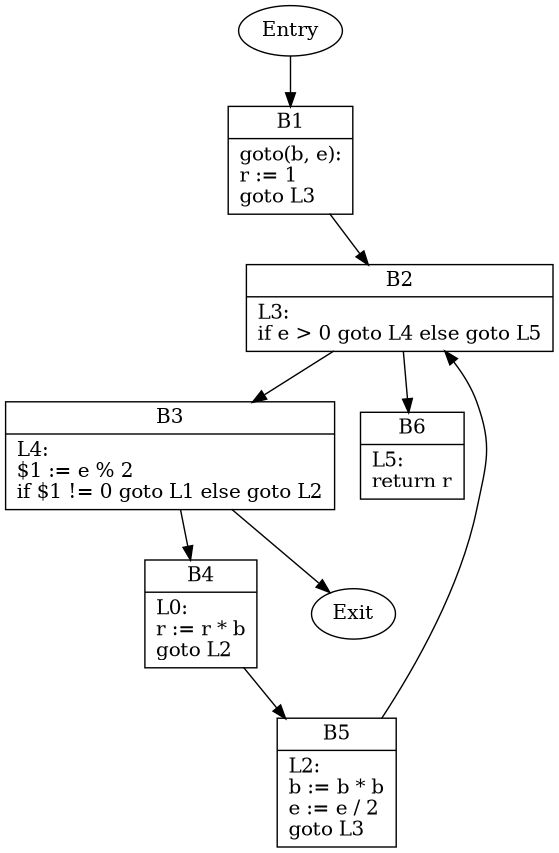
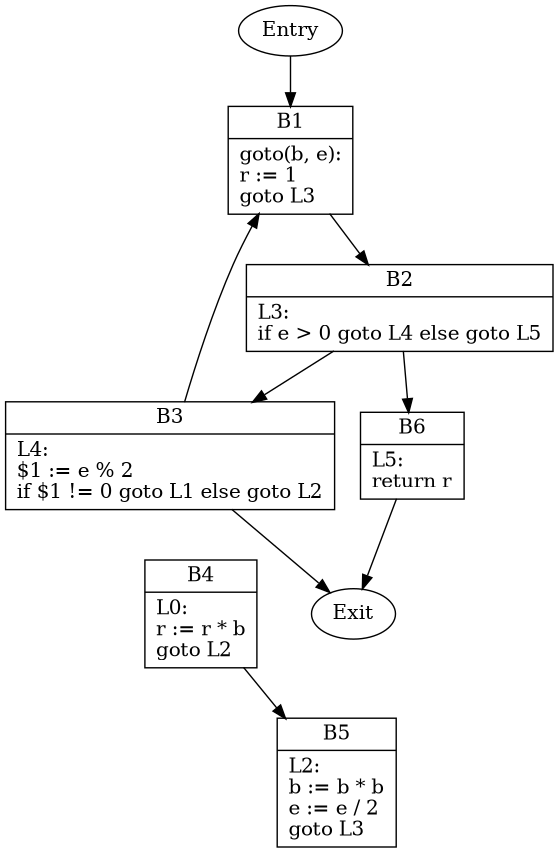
(184, 528) -> (214, 312)
none -> (382, 537)
(467, 546) -> none
